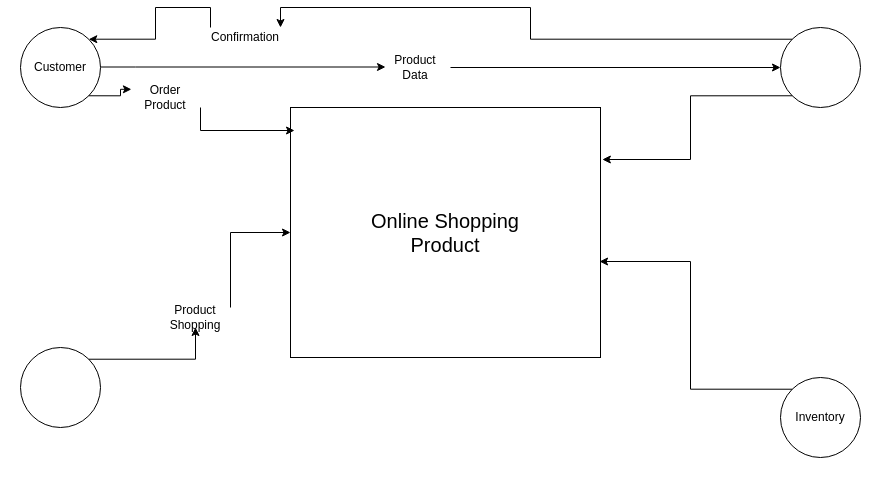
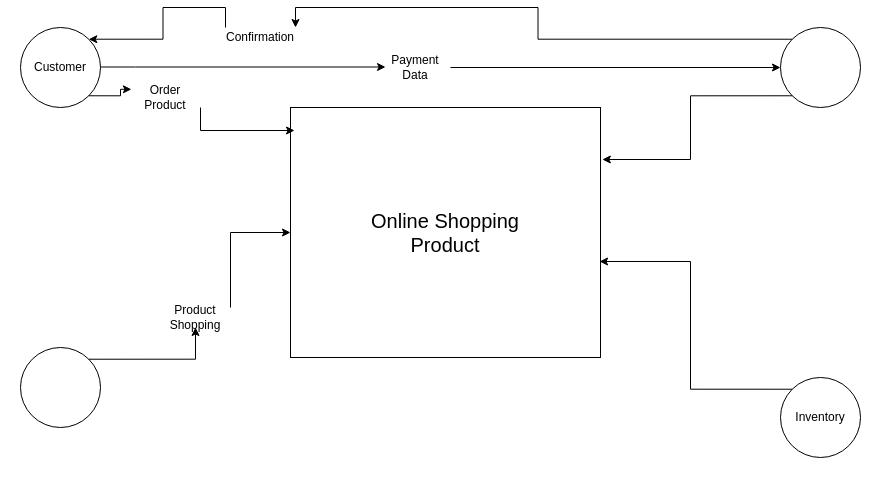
(246, 38) -> (261, 38)
(416, 68) -> (416, 68)
